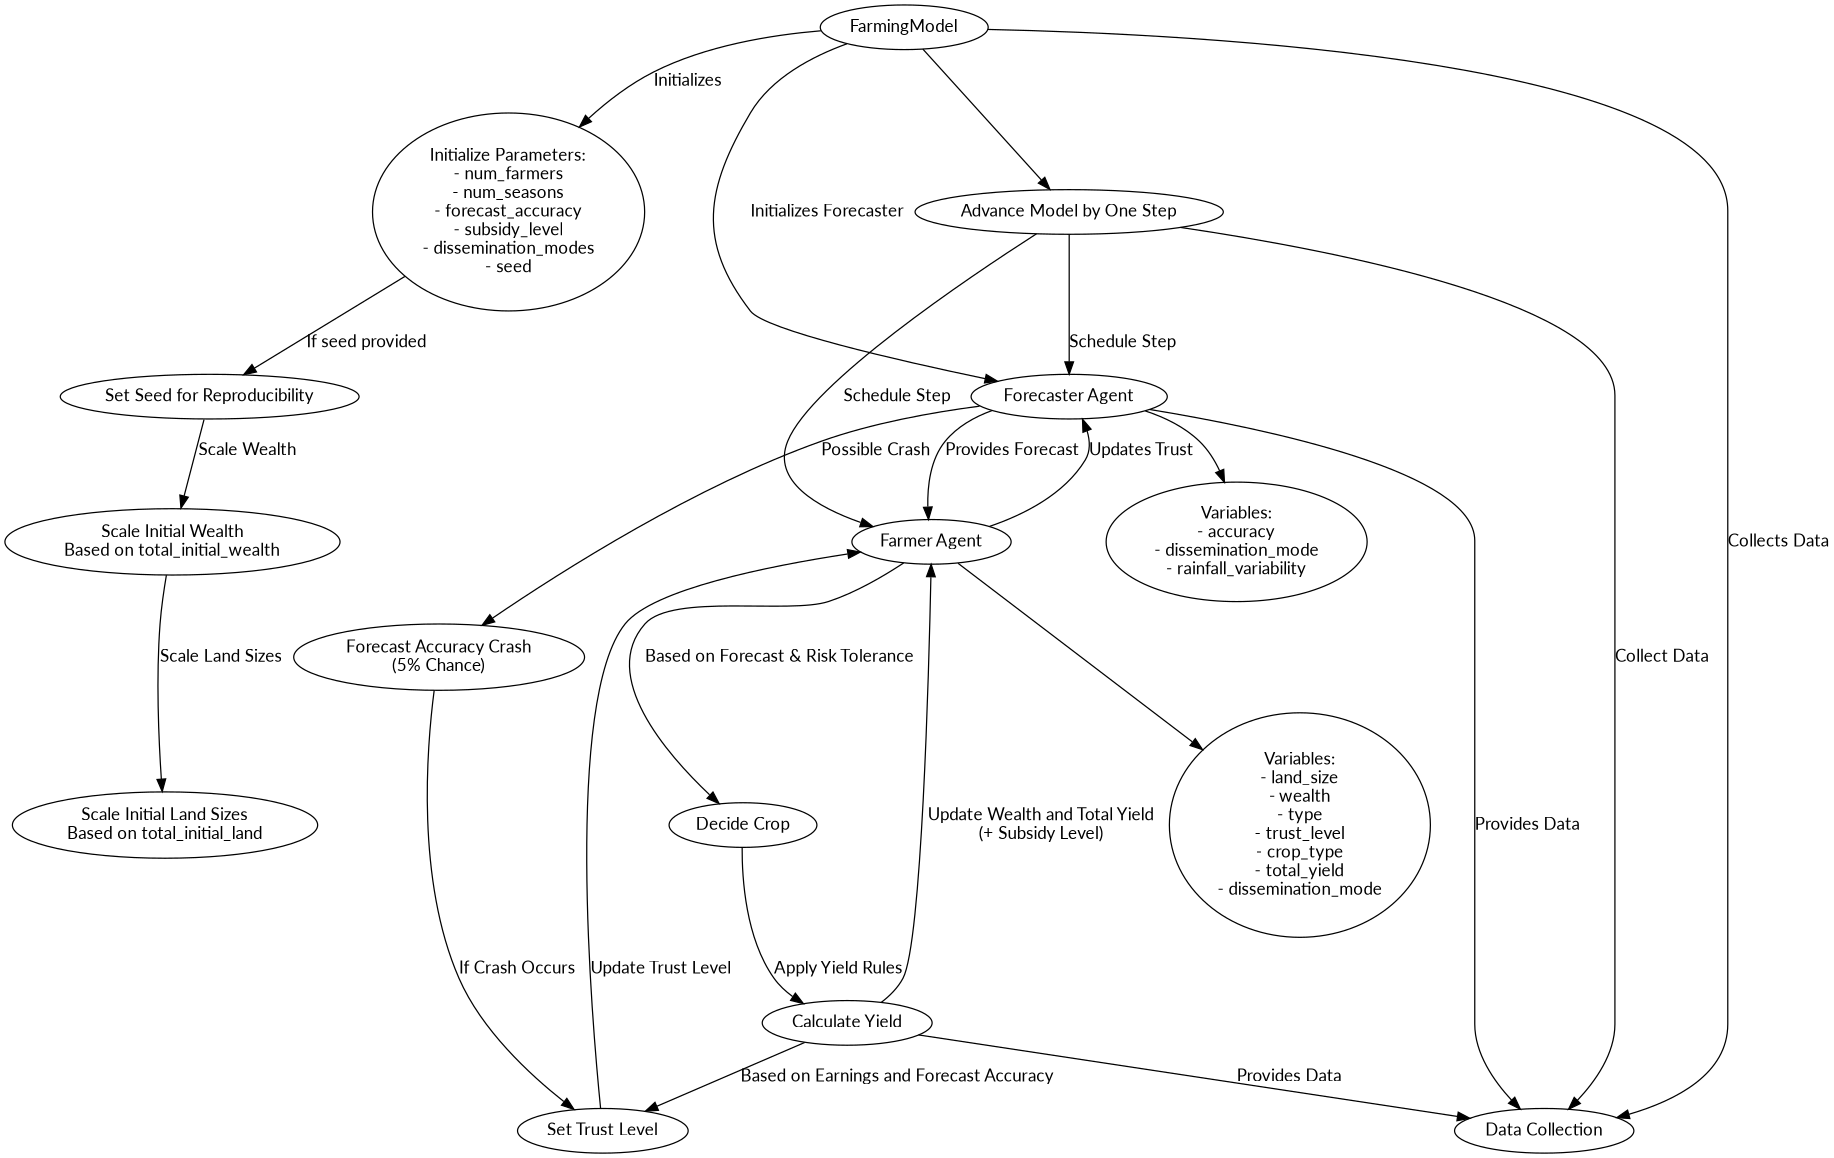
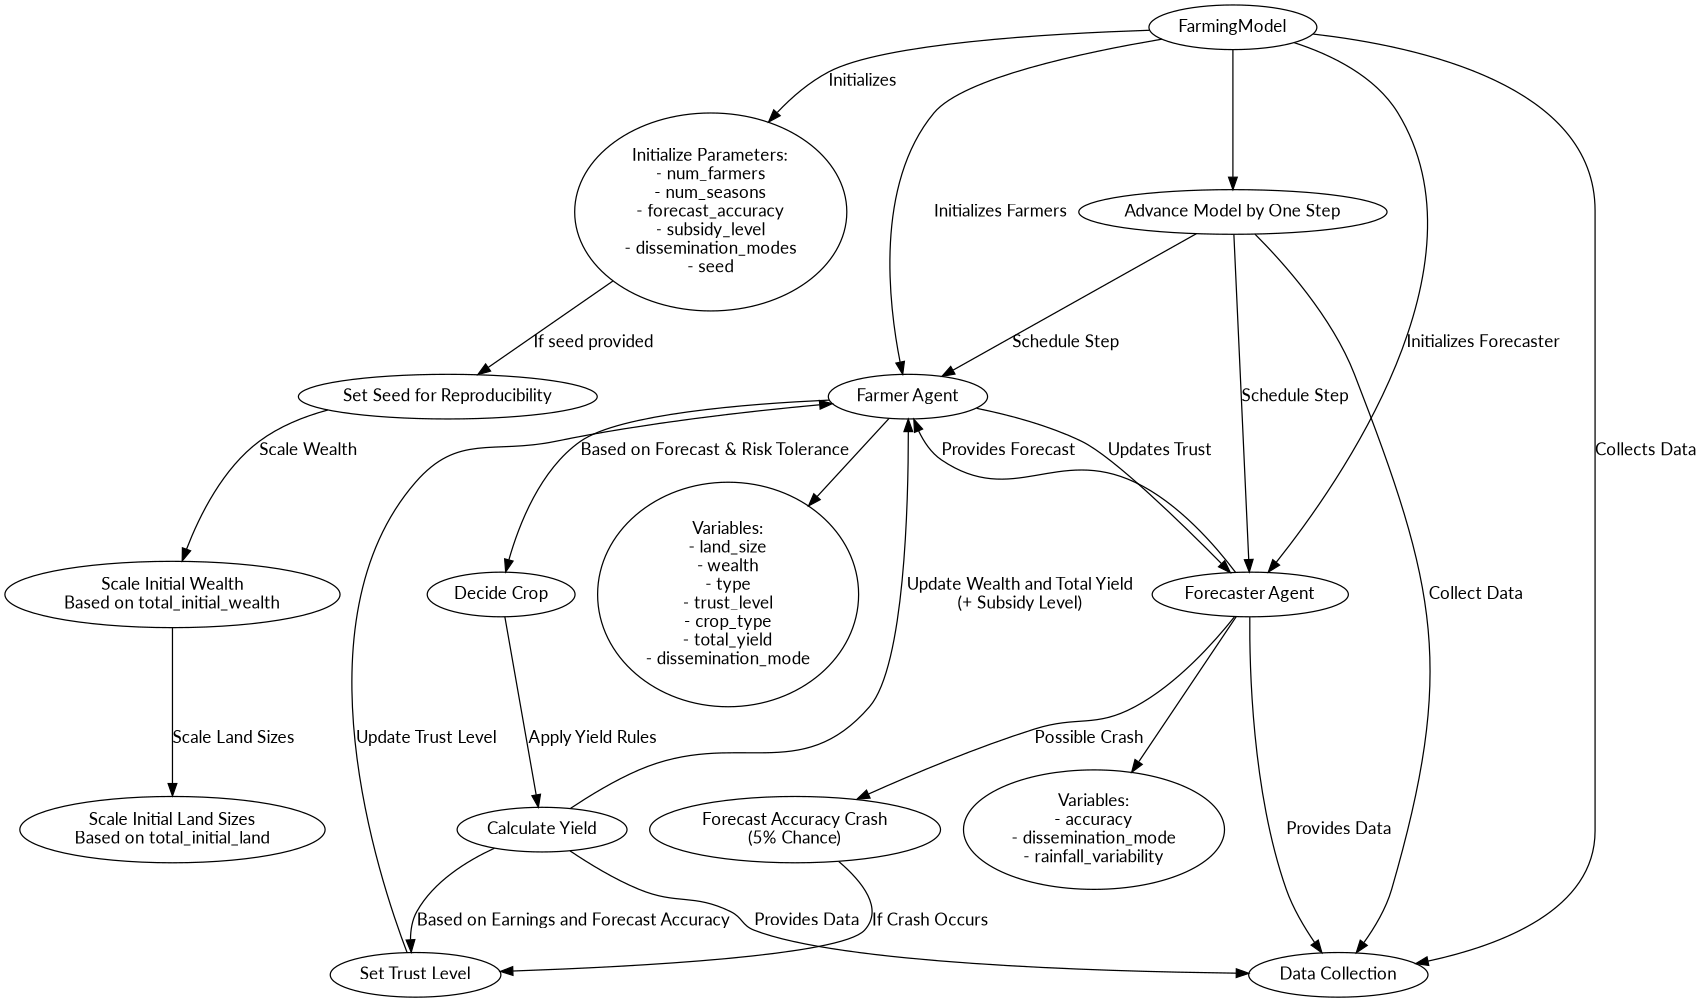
none -> (929, 120)
